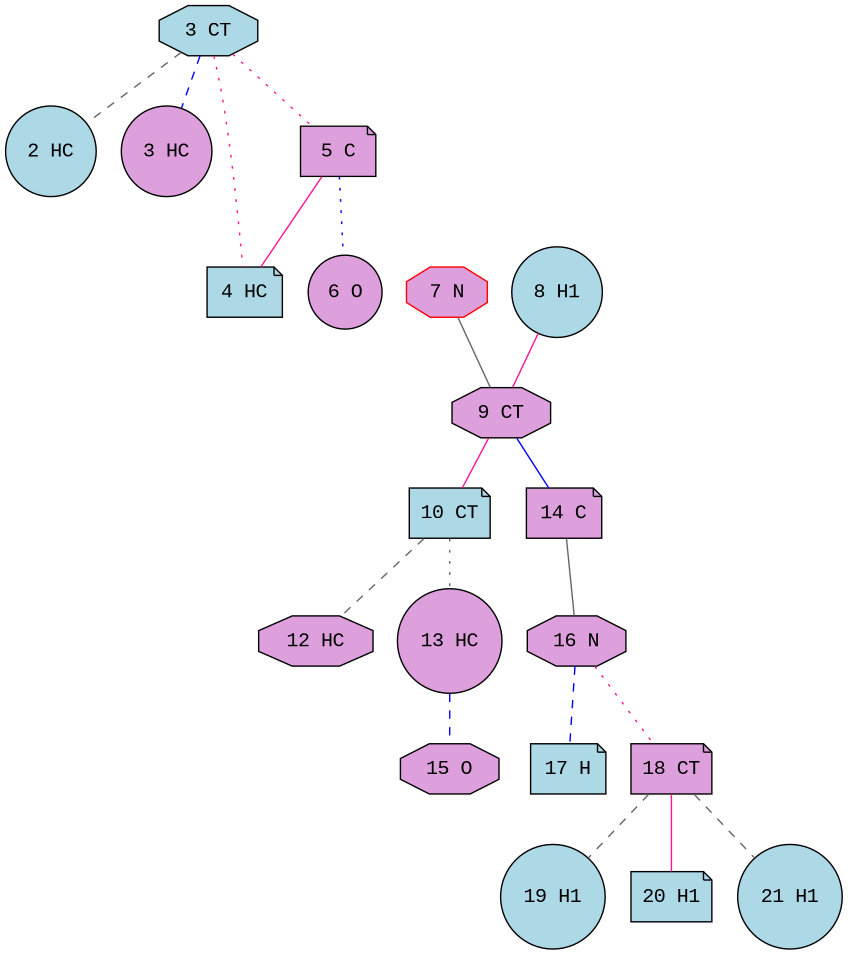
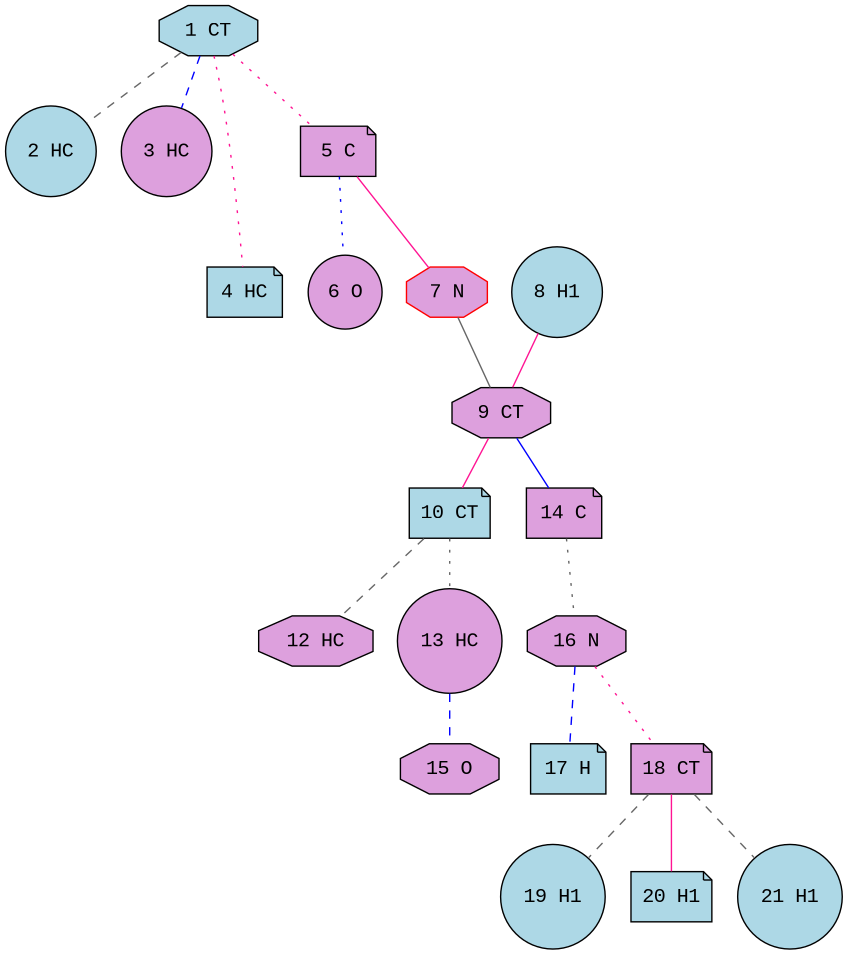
(208, 31) -> (208, 31)
(291, 222) -> (393, 222)
(570, 577) -> (570, 577)
